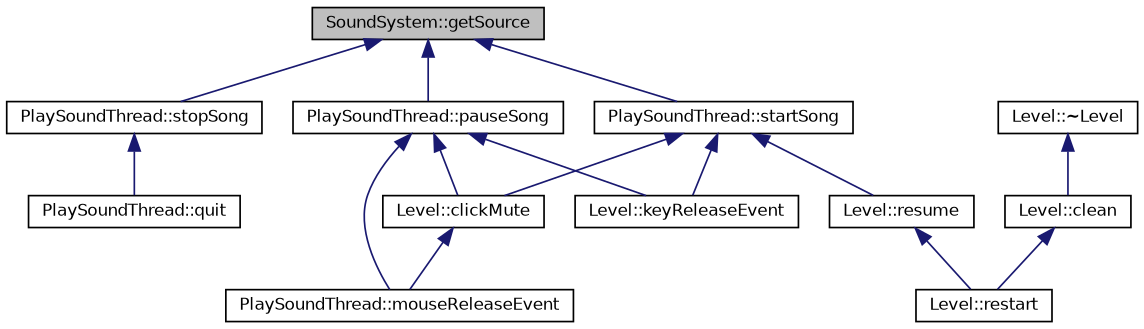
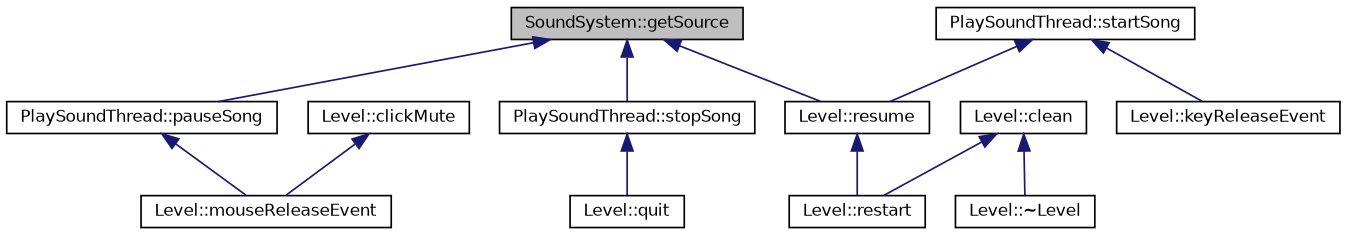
(584, 73) -> (750, 74)
(558, 165) -> none
(593, 165) -> none
(449, 173) -> none
(1068, 173) -> (1024, 173)
(134, 212) -> (627, 212)
(400, 306) -> (266, 212)
